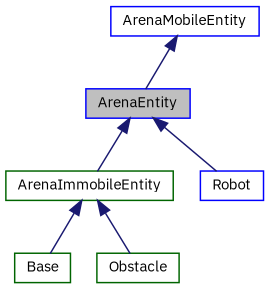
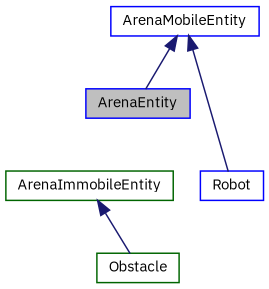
(190, 149) -> (211, 111)
(110, 151) -> none
(43, 268) -> none
